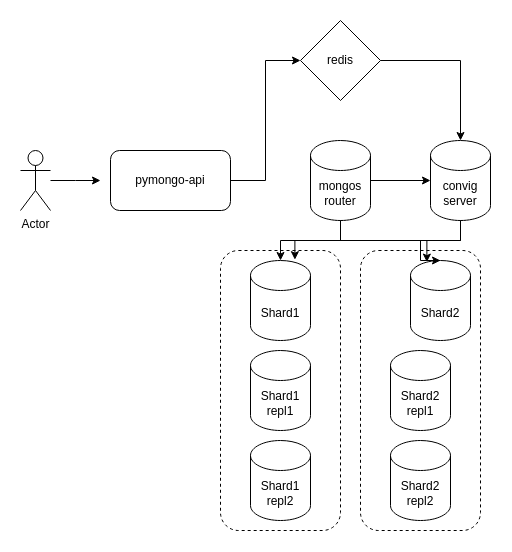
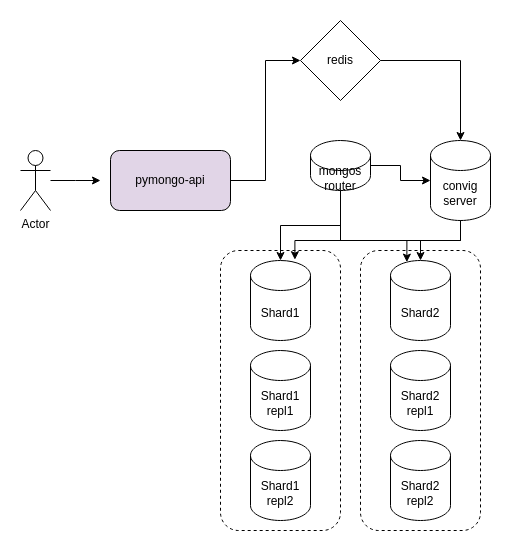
(171, 181) -> (171, 181)
(341, 181) -> (341, 166)
(441, 301) -> (421, 301)
